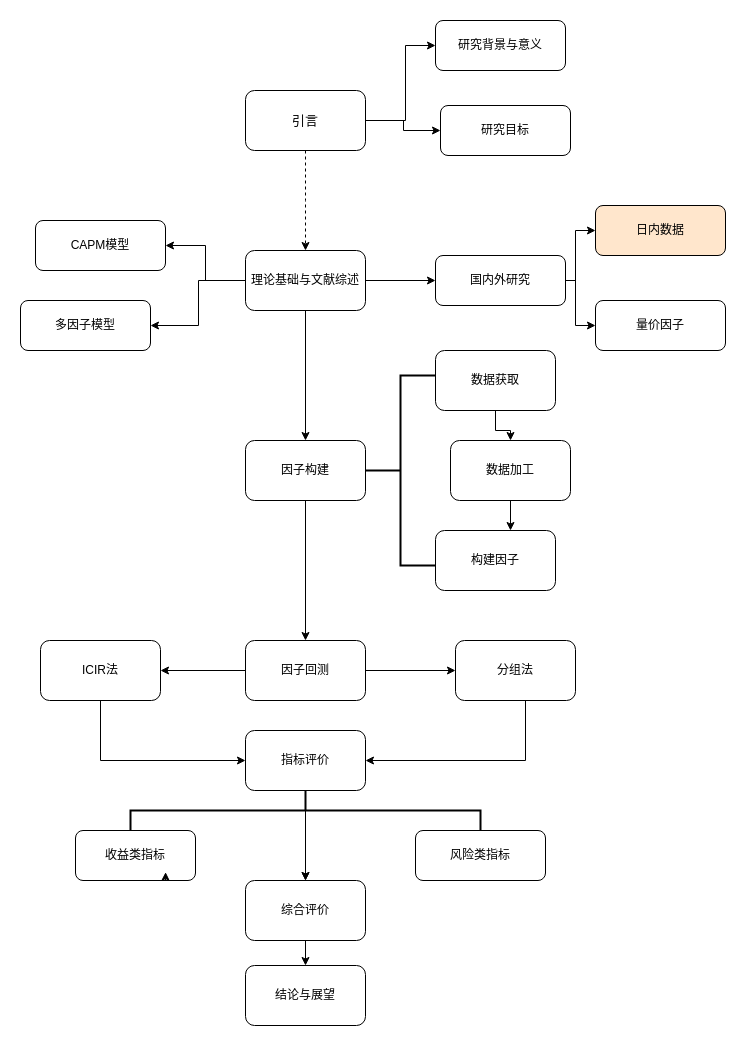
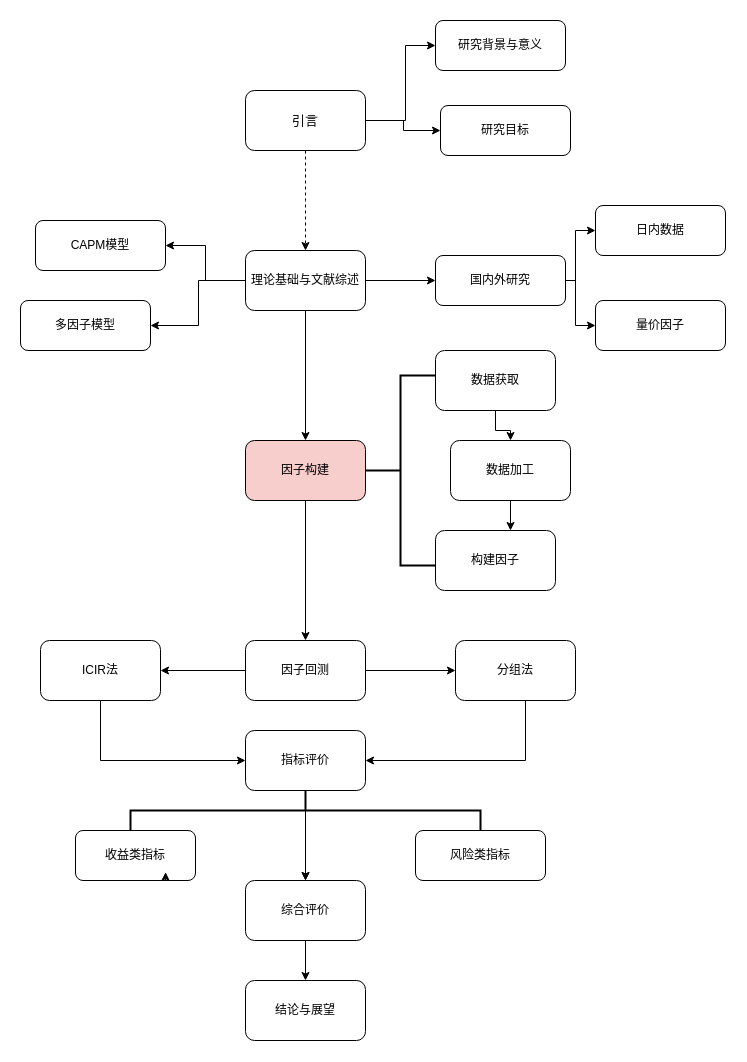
(661, 231) -> (661, 231)
(306, 471) -> (306, 471)
(306, 996) -> (306, 1011)
